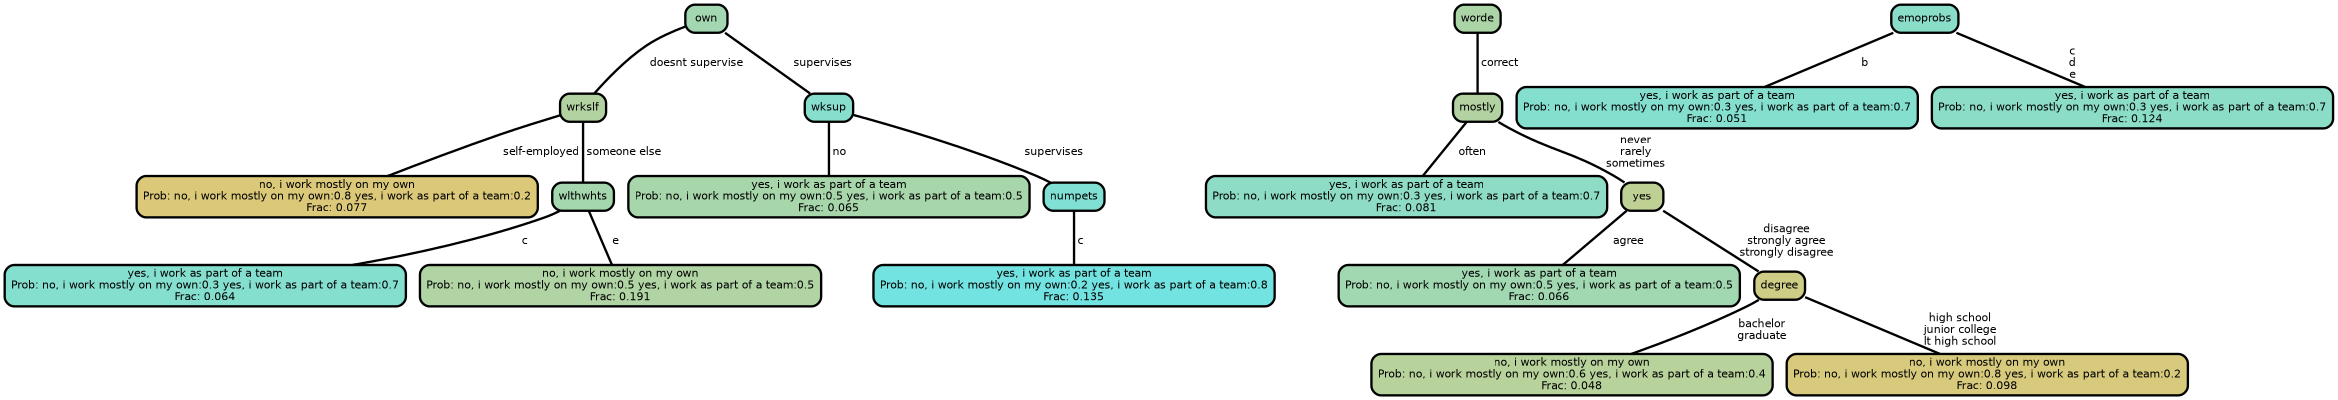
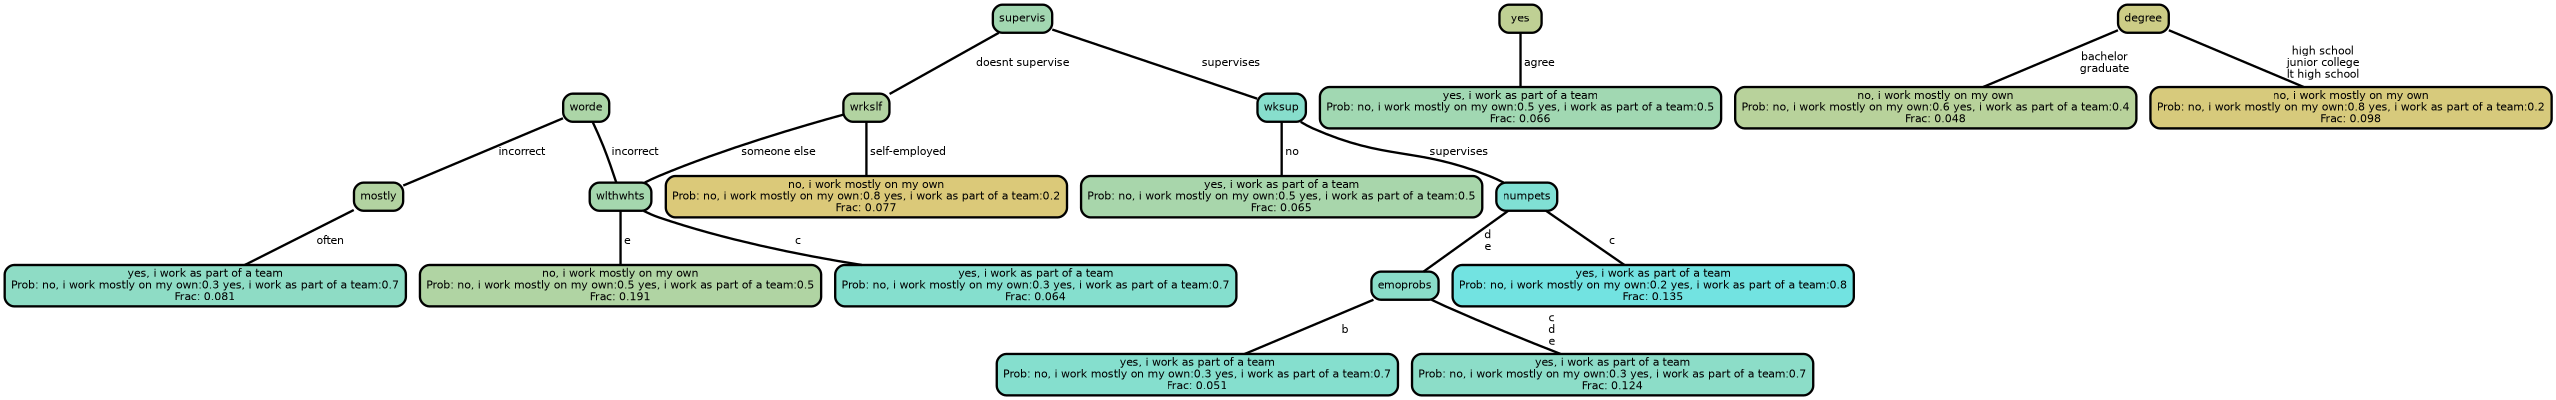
(706, 19) -> (1023, 19)
(1498, 63) -> (520, 152)
none -> (606, 152)
(1562, 152) -> none
none -> (1466, 241)
(1711, 241) -> none
